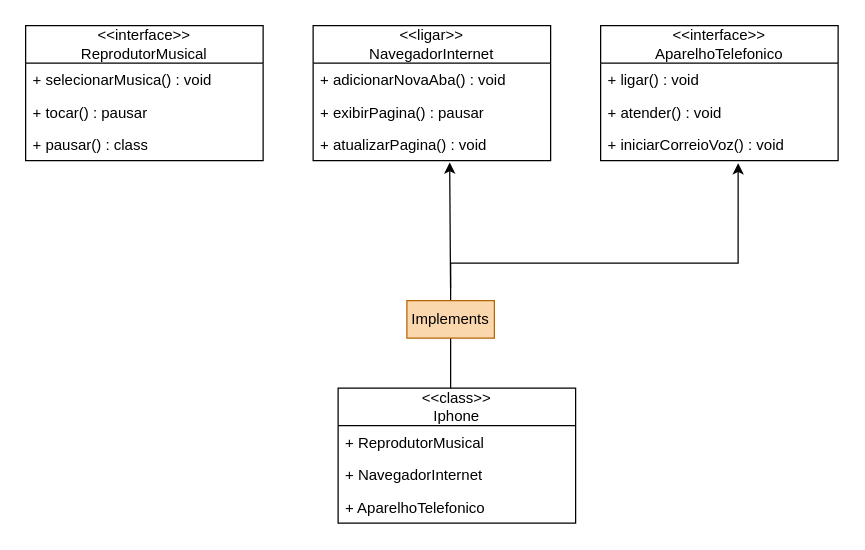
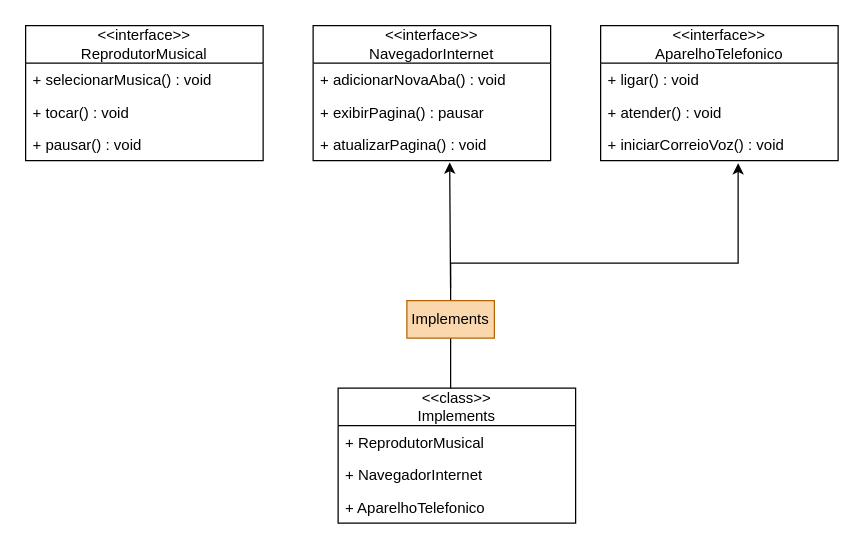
(432, 44) -> (432, 44)
(101, 113) -> (91, 113)
(99, 146) -> (95, 146)
(457, 407) -> (457, 407)
